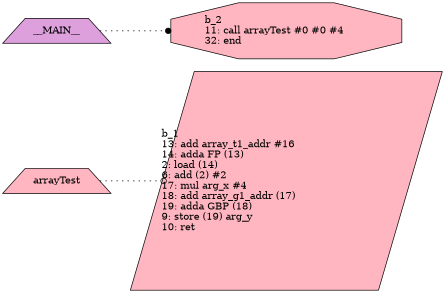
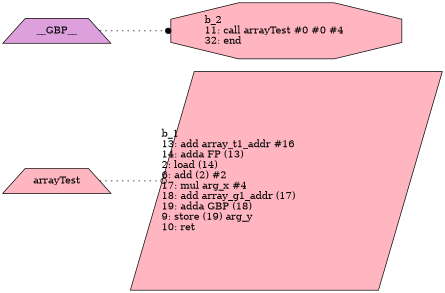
(57, 31) -> (57, 31)
